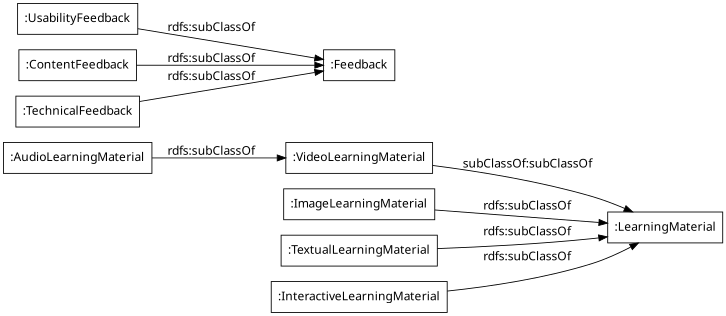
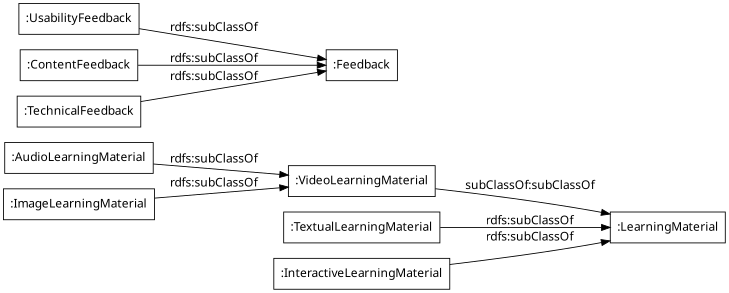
(517, 216) -> (217, 193)
